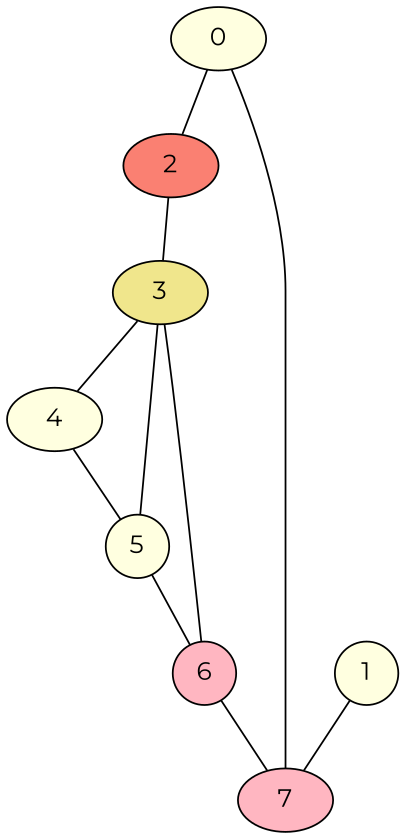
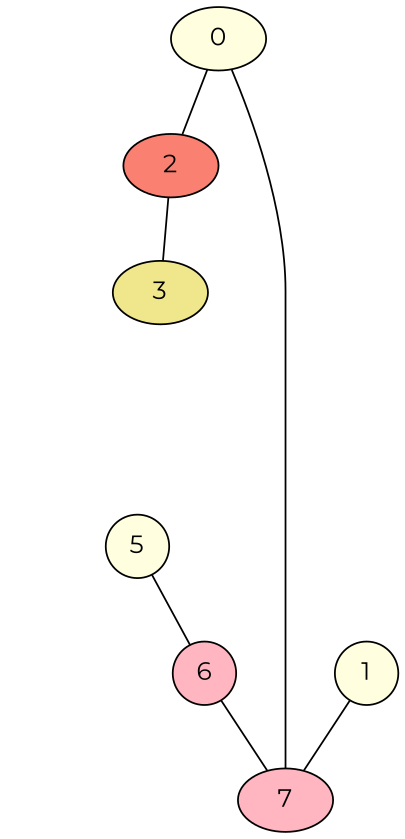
(55, 419) -> none
(149, 419) -> none
(184, 483) -> none
